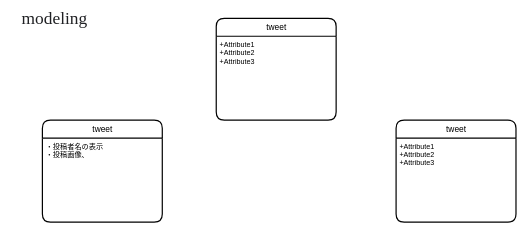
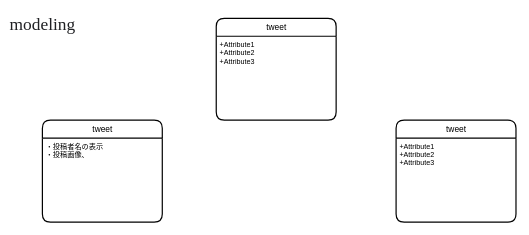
(54, 18) -> (42, 24)
